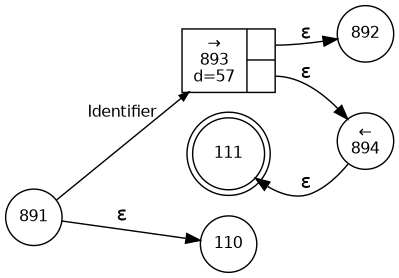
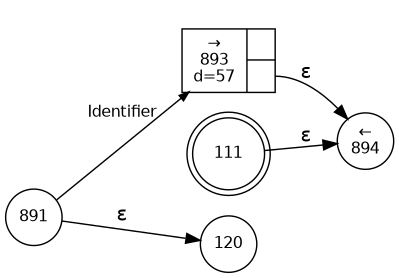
(365, 34) -> none
(312, 193) -> (294, 148)
(229, 244) -> (229, 244)
